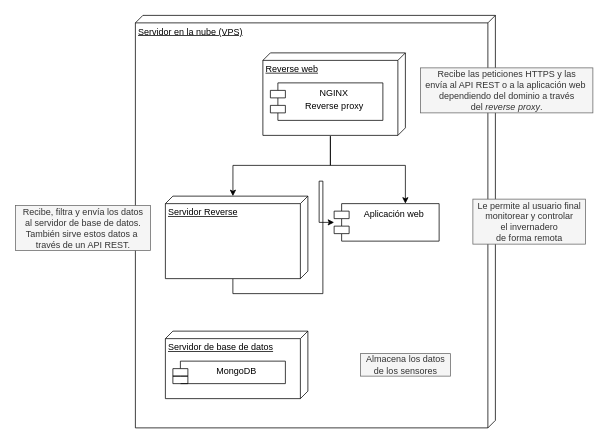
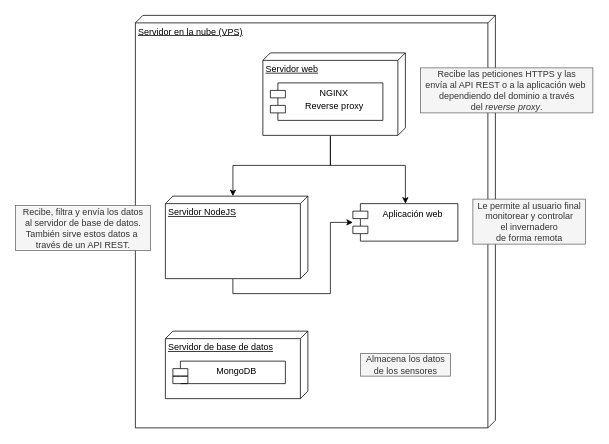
(292, 70) -> (294, 70)
(206, 213) -> (204, 213)
(387, 222) -> (405, 222)
